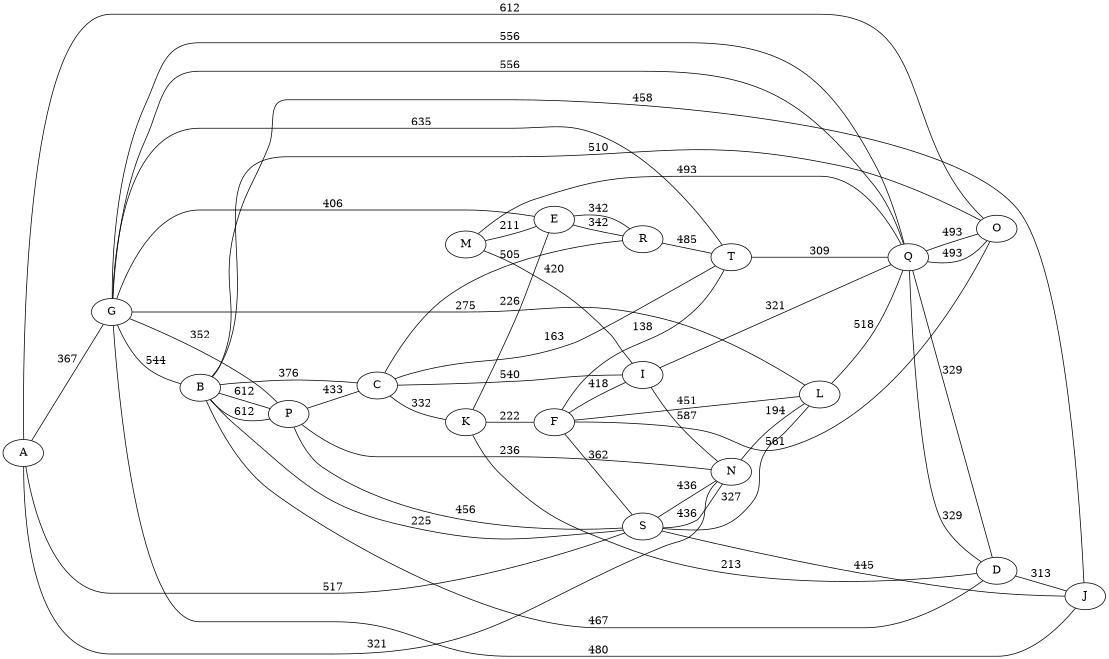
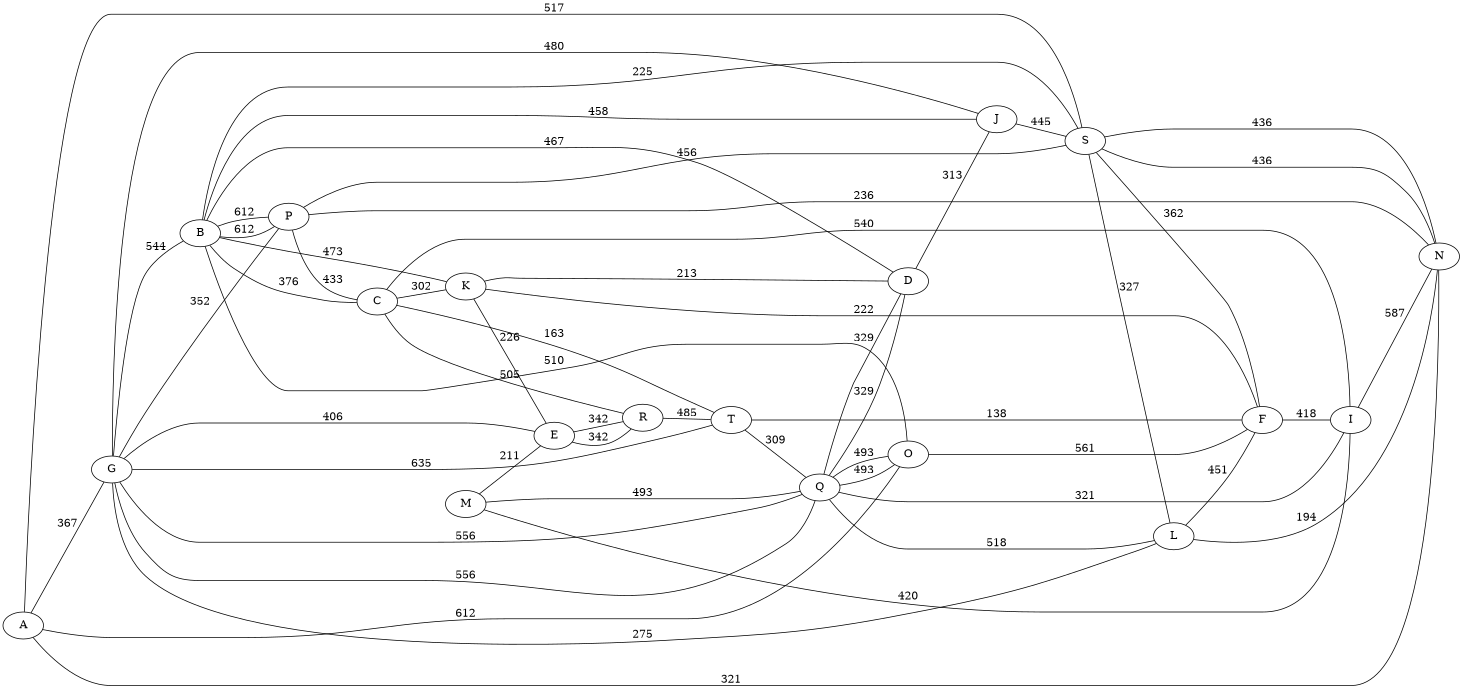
none -> (333, 259)
(422, 404) -> (422, 287)
